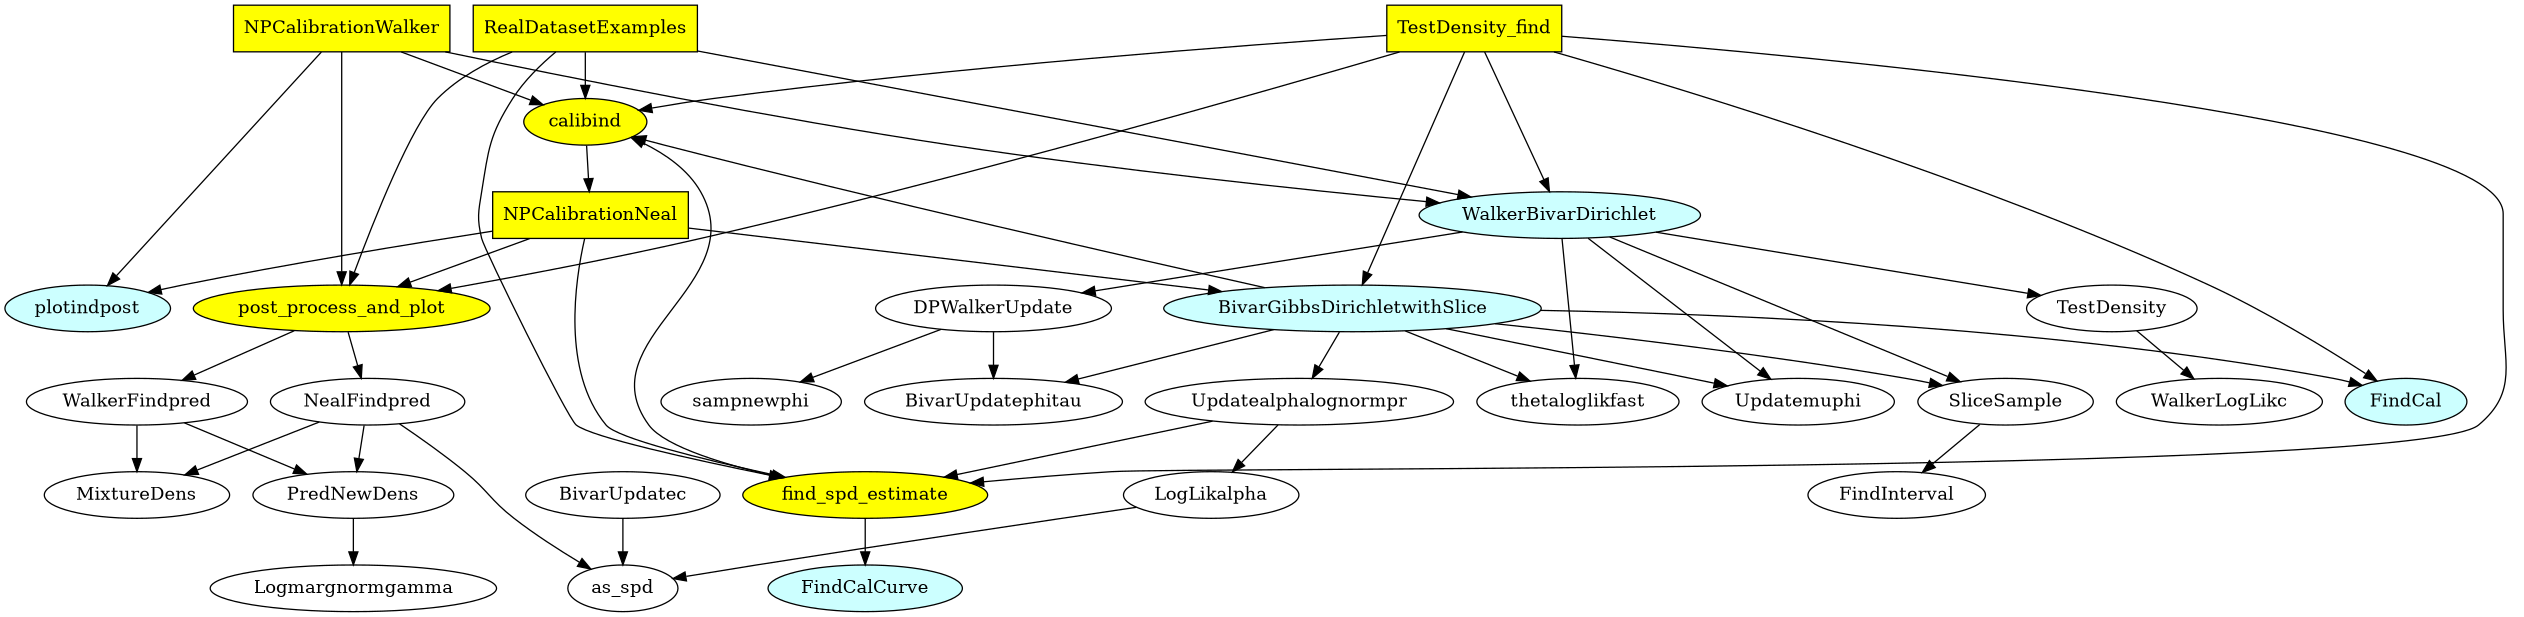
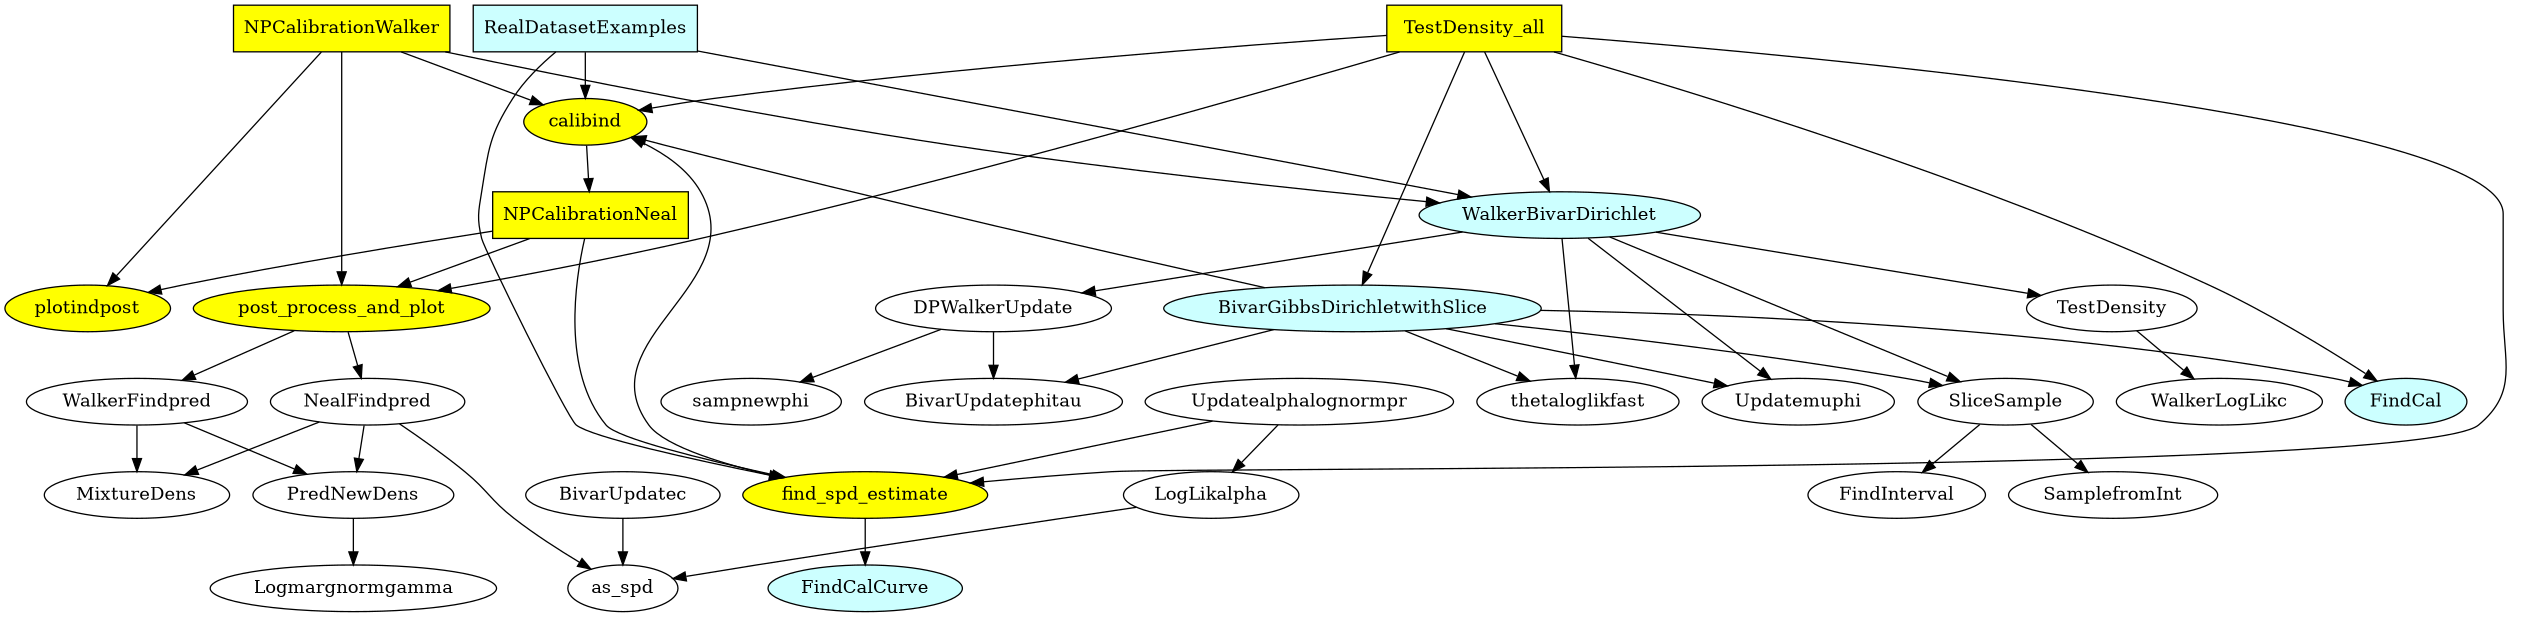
(585, 29) -> (585, 29)
(1474, 29) -> (1474, 29)
(409, 143) -> none
(949, 259) -> none
(88, 308) -> (88, 308)
(1329, 349) -> none
none -> (2113, 495)
